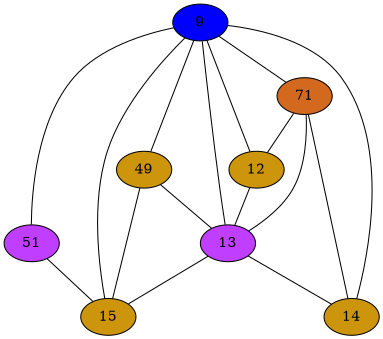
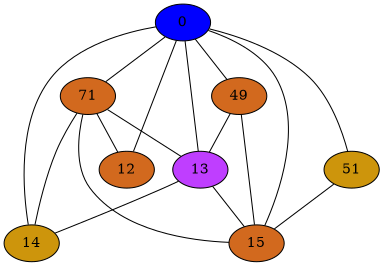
(200, 22) -> (183, 22)
(144, 170) -> (239, 96)
(257, 170) -> (127, 170)
(242, 207) -> none
none -> (124, 217)
(32, 243) -> (352, 170)
(108, 317) -> (257, 243)
